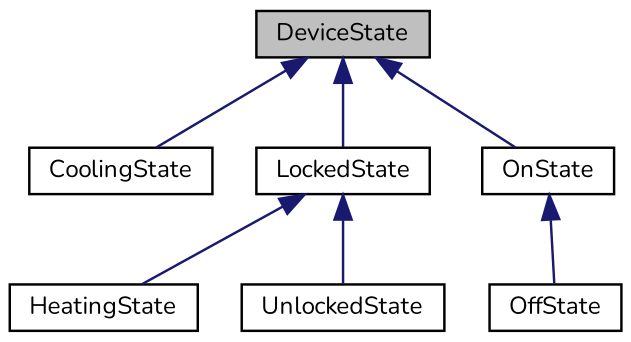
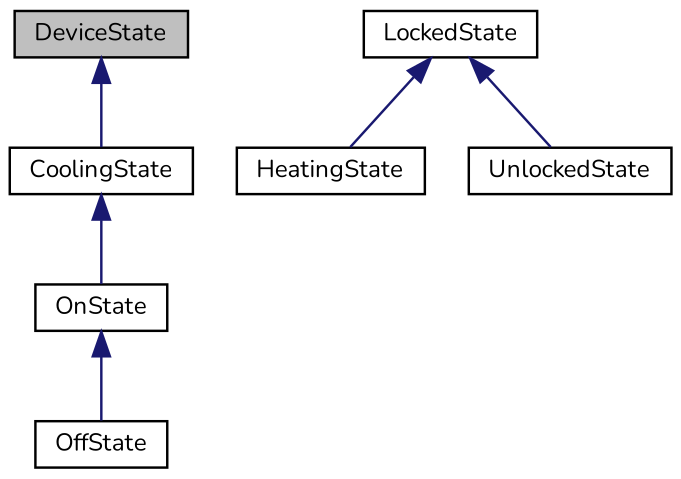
(456, 109) -> (101, 252)
(343, 115) -> none
